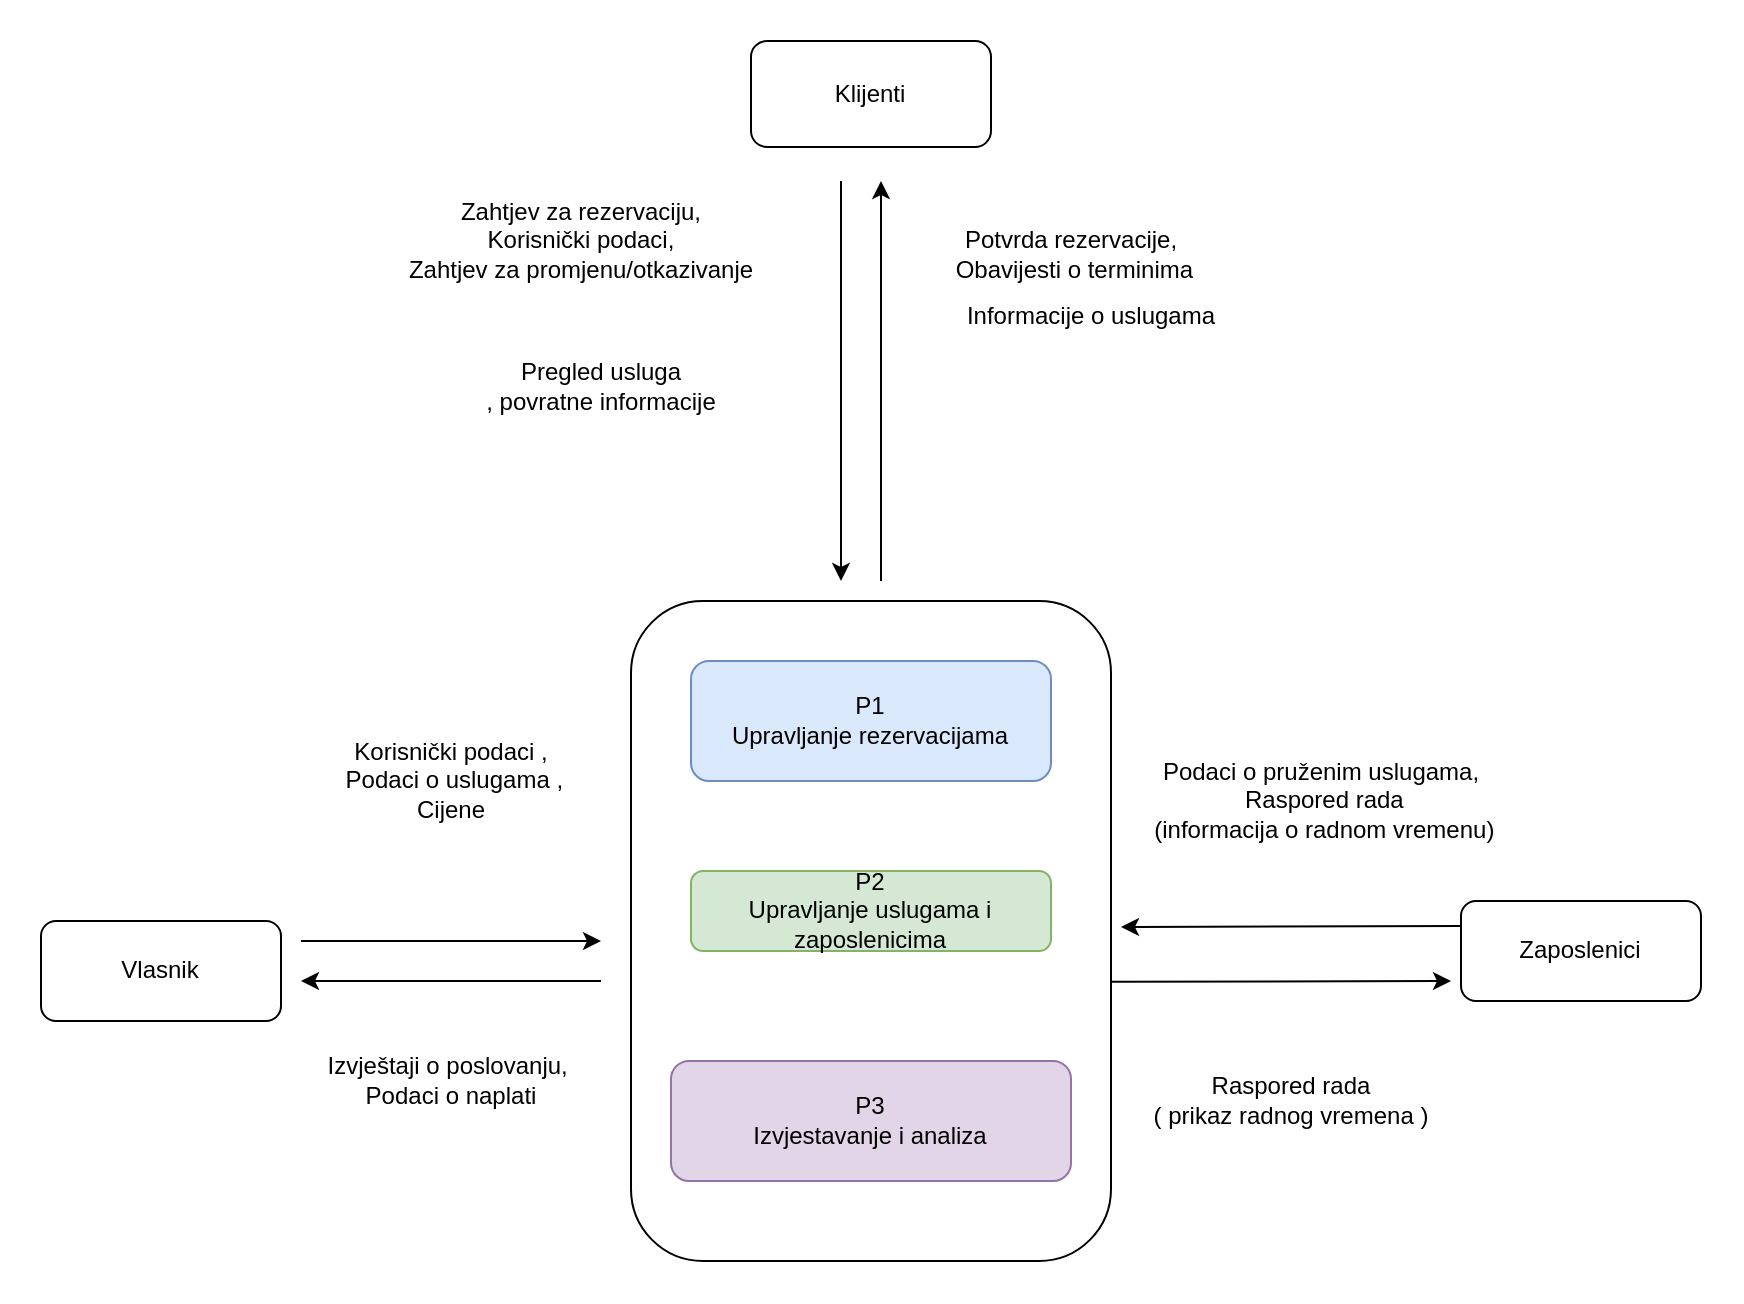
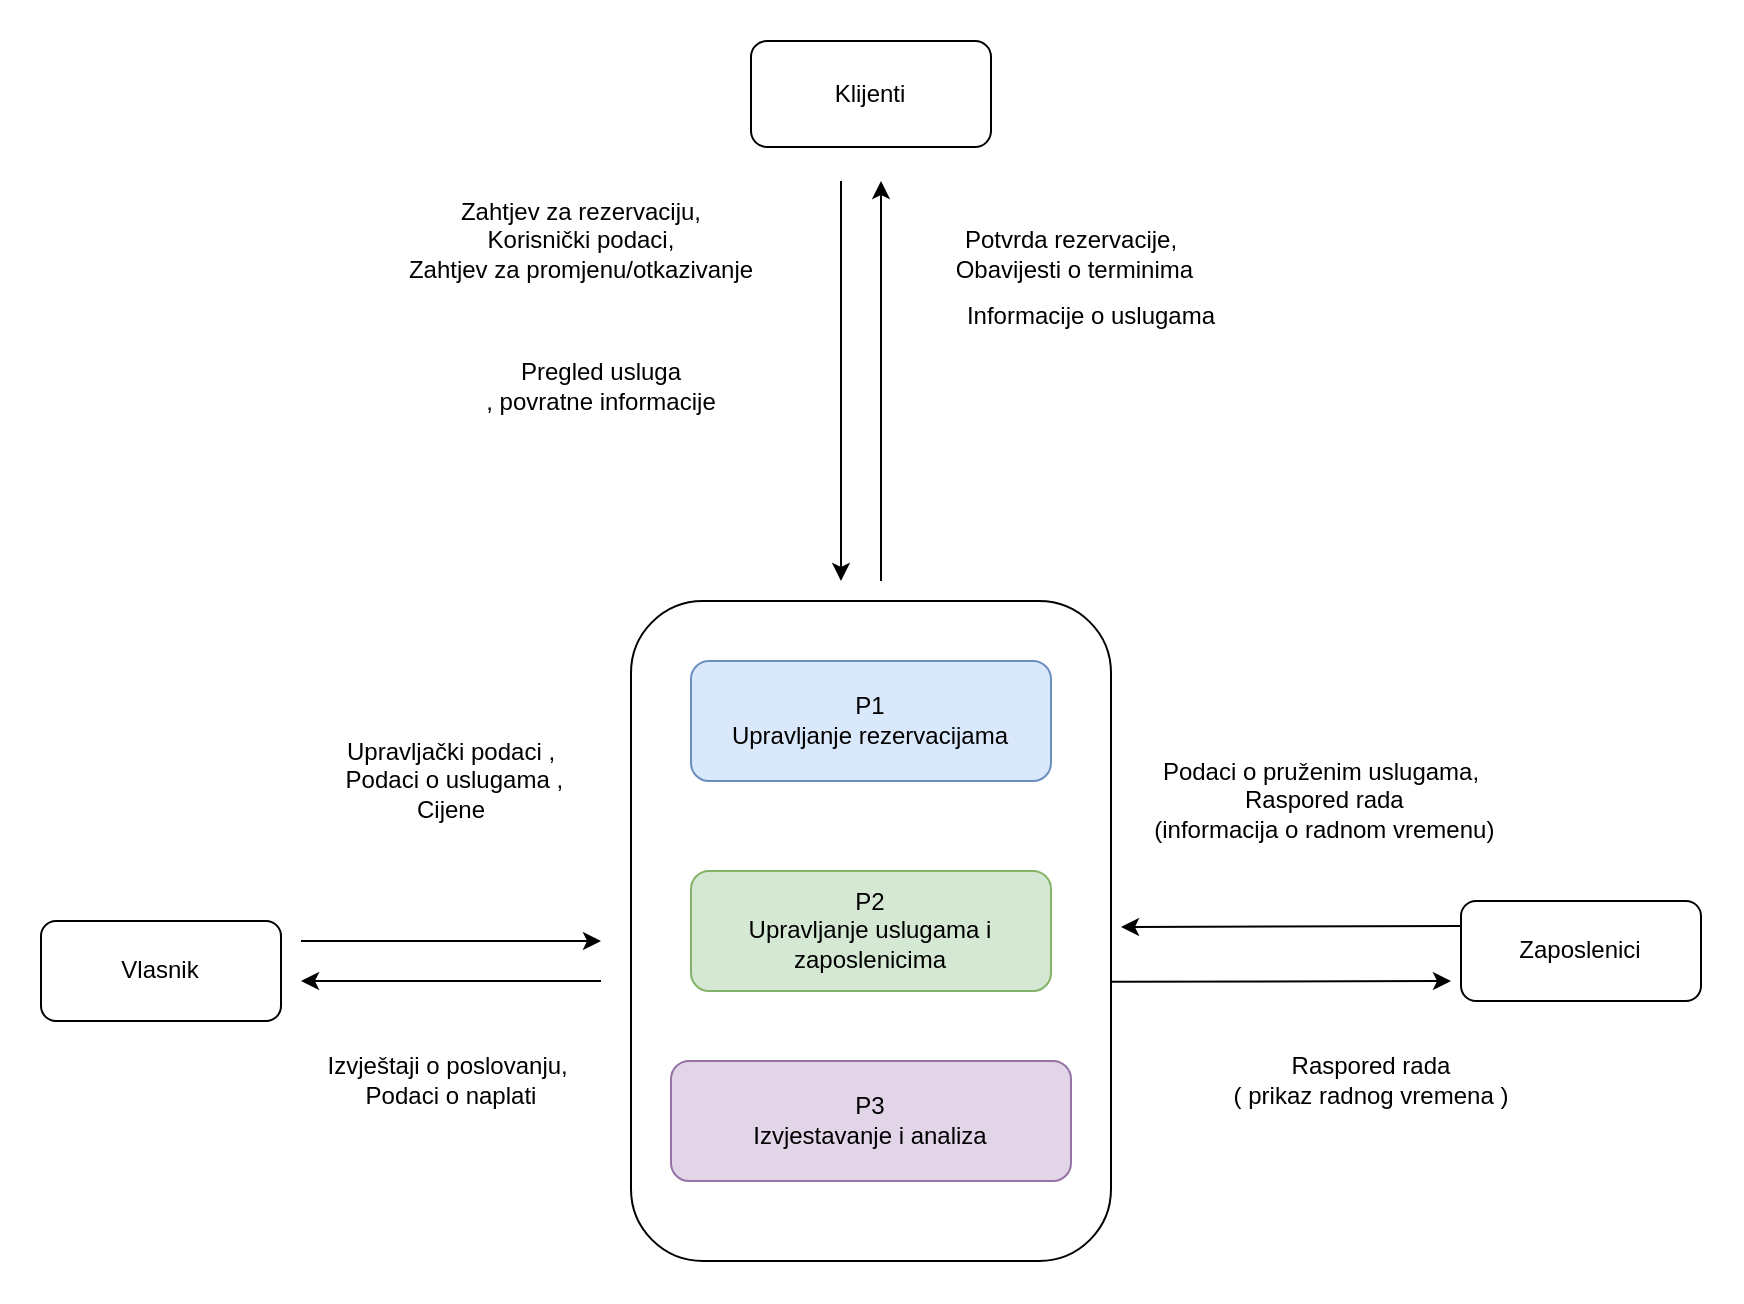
(452, 781) -> (452, 781)
(871, 911) -> (871, 931)
(1291, 1101) -> (1371, 1081)
